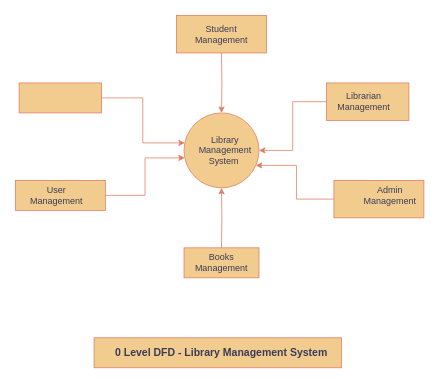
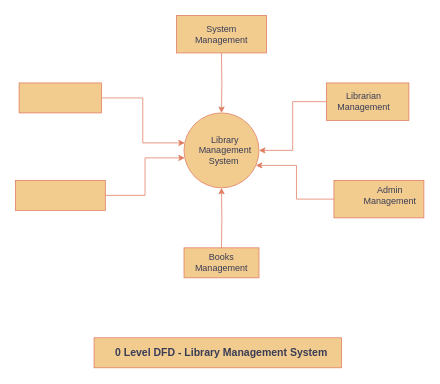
(222, 34) -> (222, 34)
(57, 195) -> none
